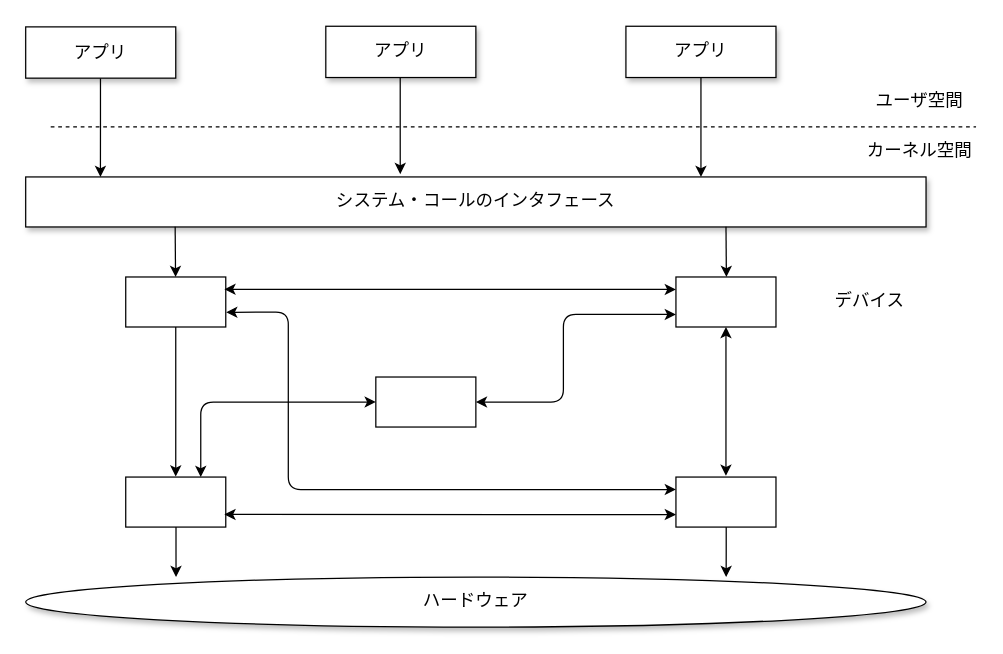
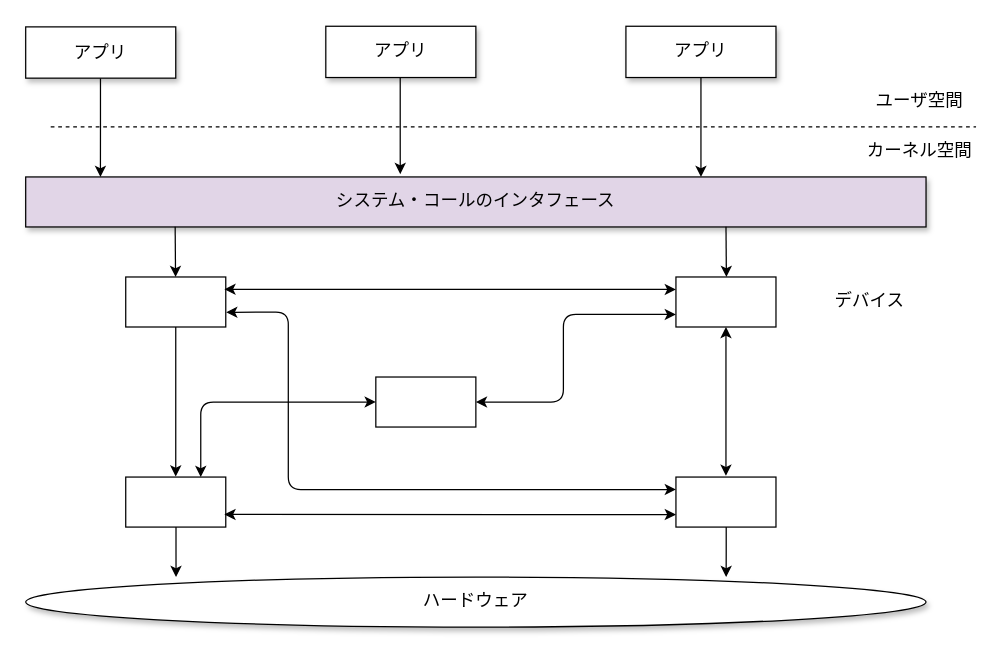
(476, 202) -> (476, 202)
